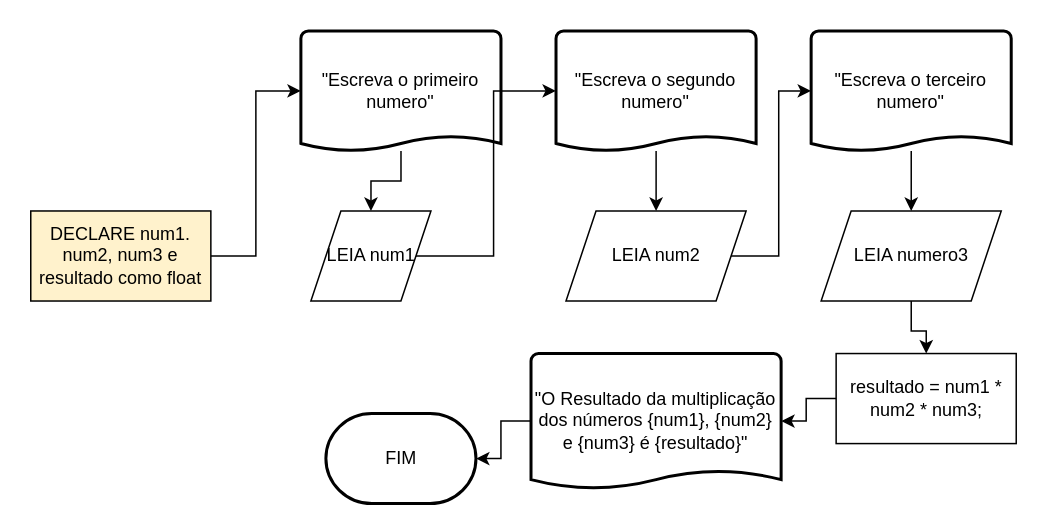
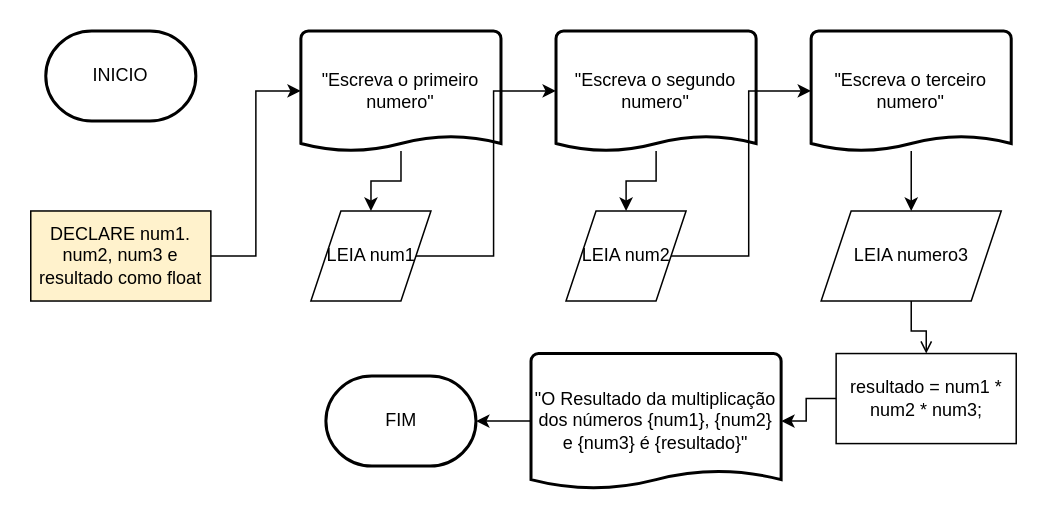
none -> (121, 76)
(656, 256) -> (626, 256)
(926, 342) -> (926, 344)
(401, 458) -> (401, 421)
